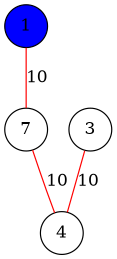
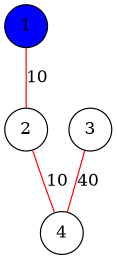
(26, 130) -> (26, 130)
(89, 181) -> (89, 181)
